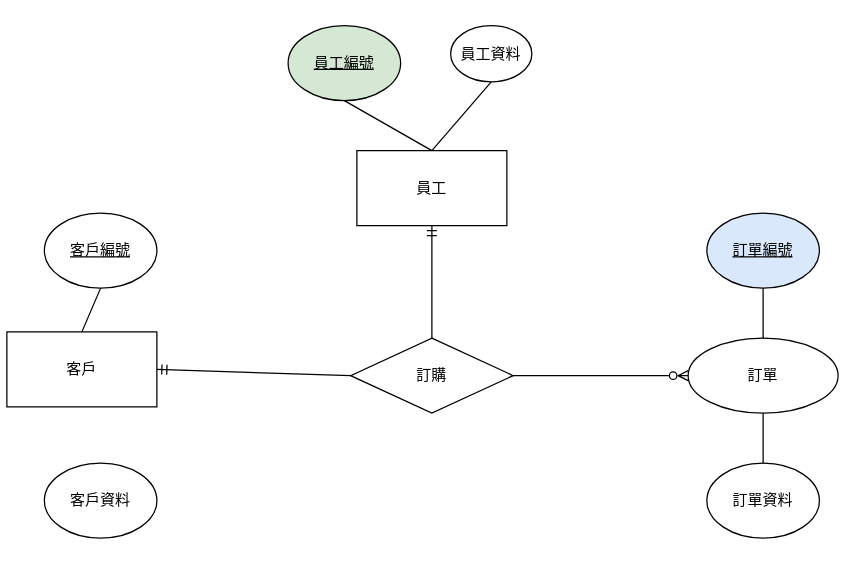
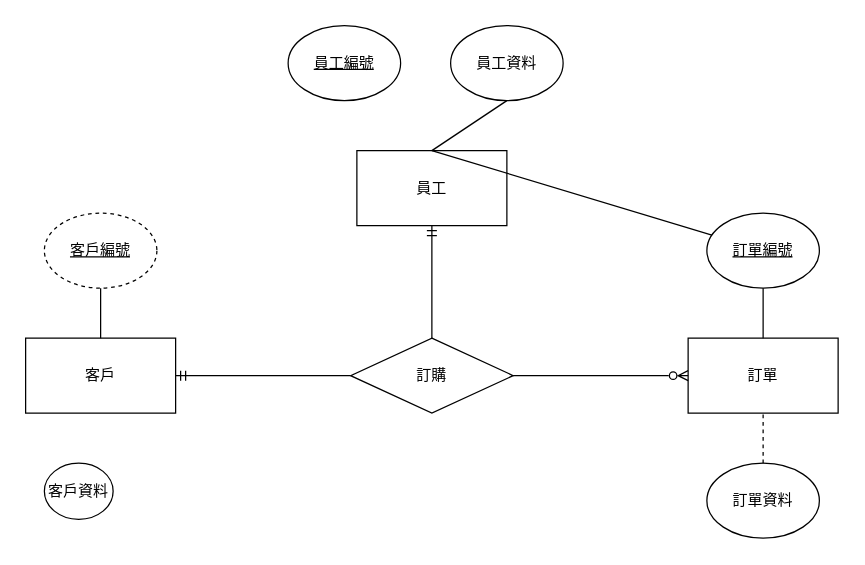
(491, 54) -> (507, 63)
(344, 63) -> (344, 63)
(387, 125) -> (573, 193)
(101, 251) -> (101, 251)
(763, 251) -> (763, 251)
(82, 369) -> (101, 376)
(763, 376) -> (763, 376)
(763, 438) -> (763, 438)
(101, 501) -> (79, 491)
